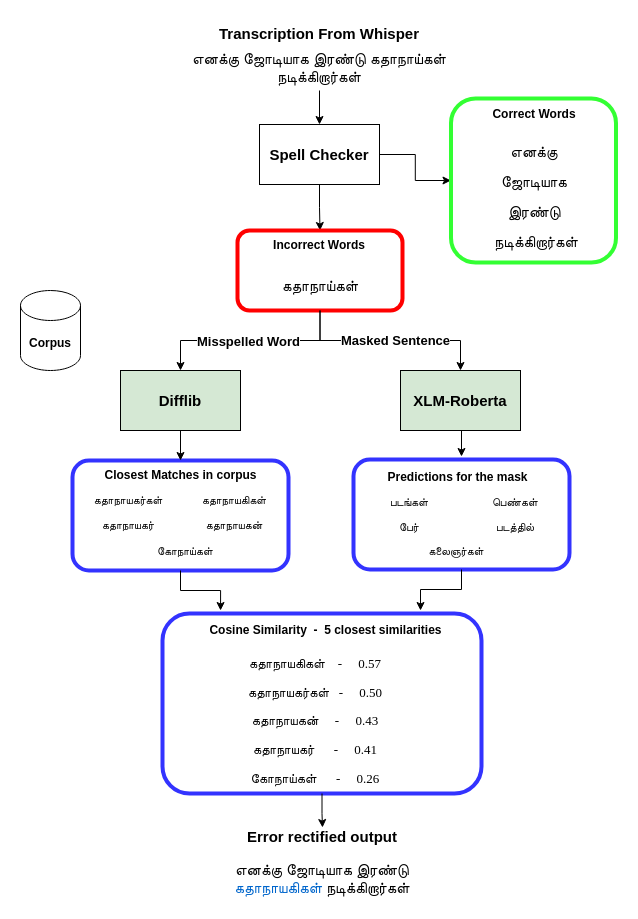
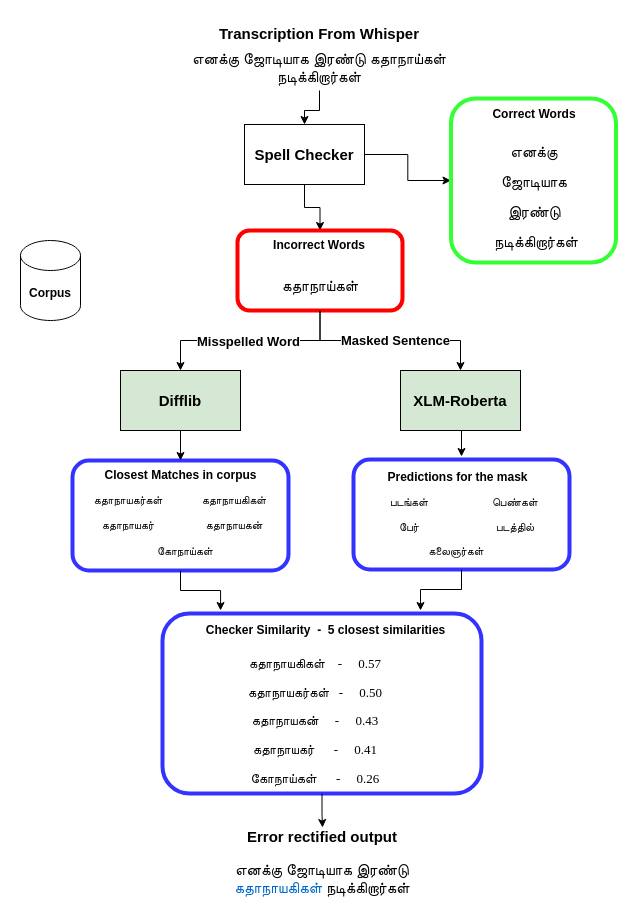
(320, 155) -> (305, 155)
(51, 331) -> (51, 281)
(326, 631) -> (326, 631)
